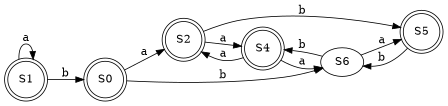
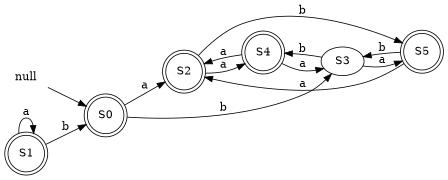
(342, 62) -> (343, 61)
none -> (26, 77)
none -> (301, 90)
